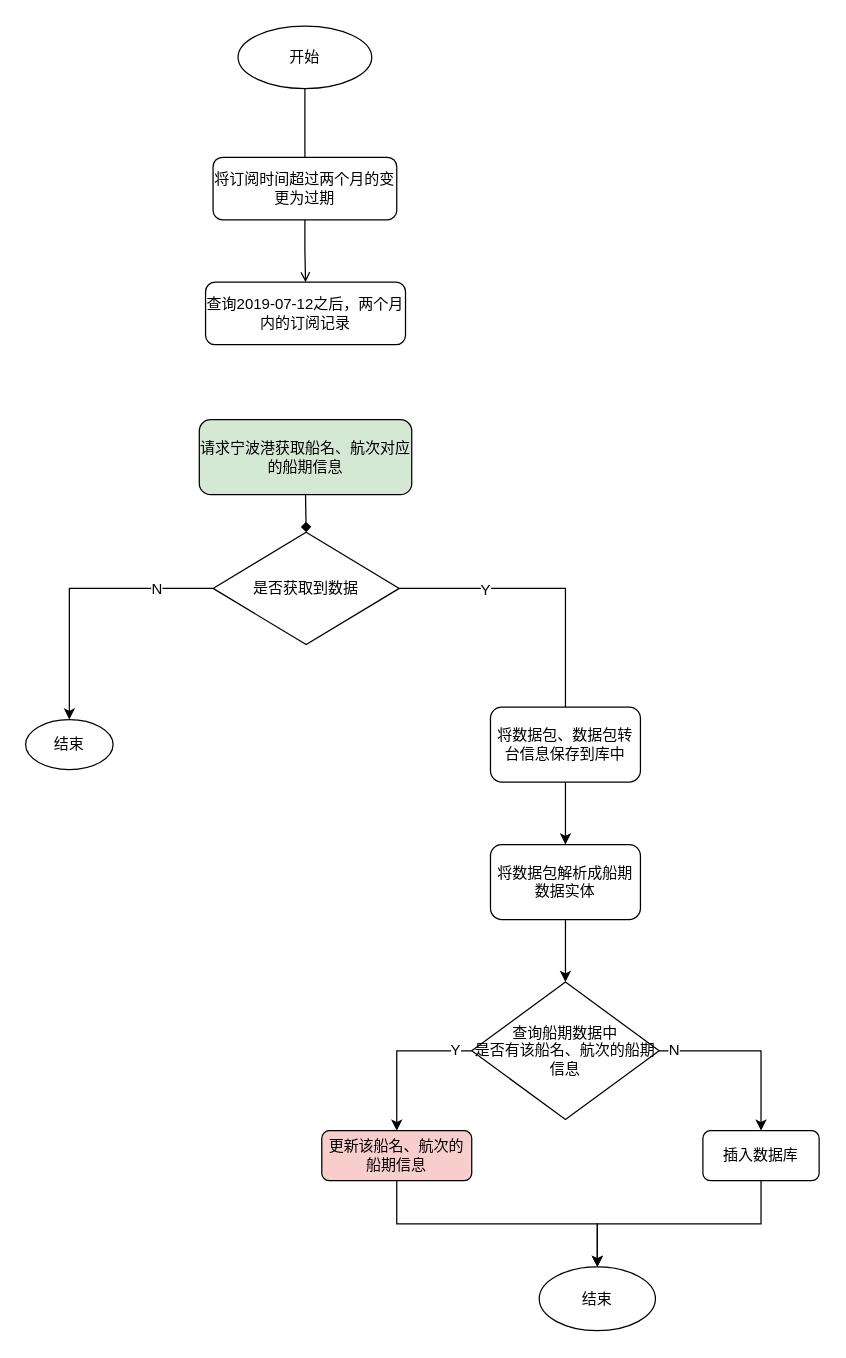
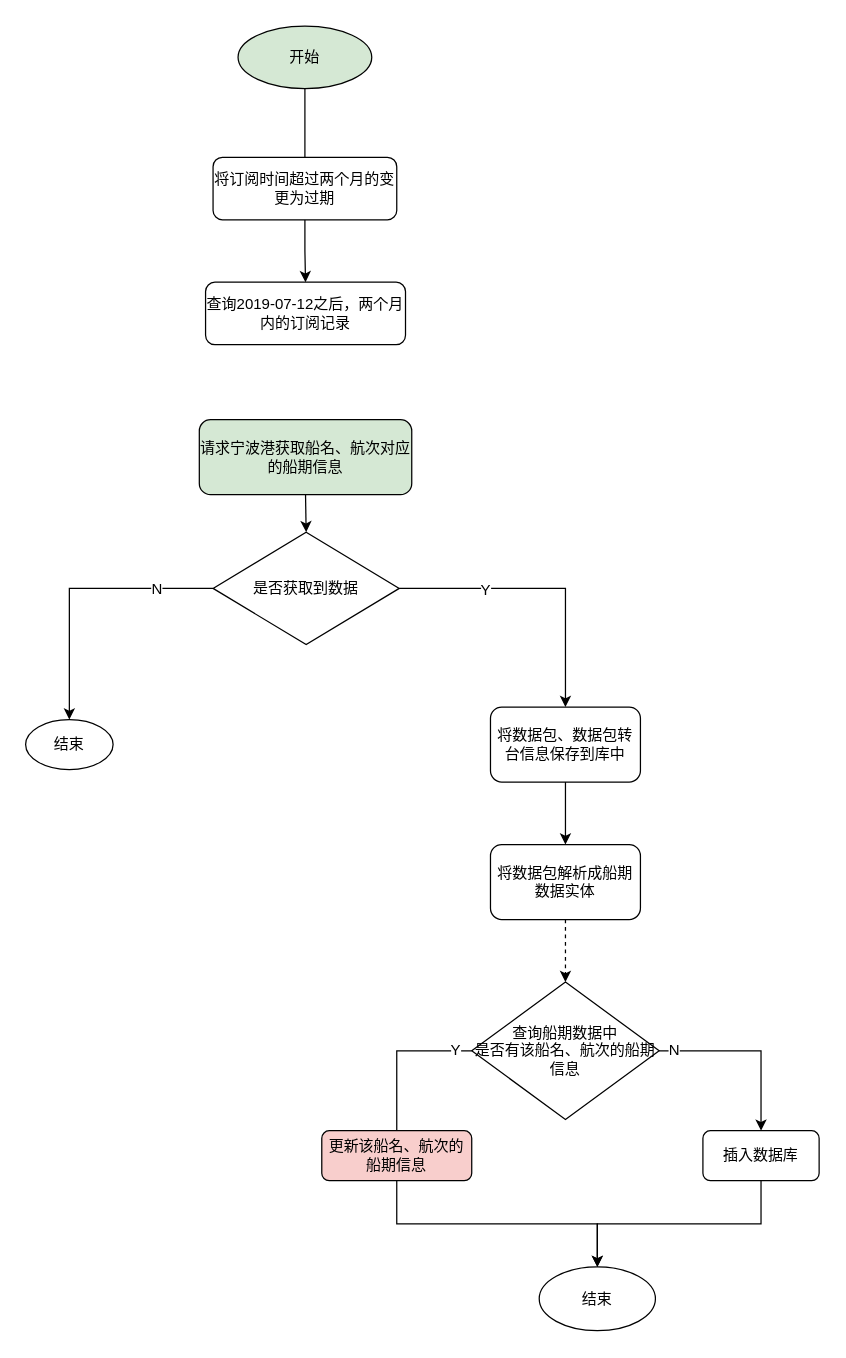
(305, 57) -> (305, 57)
(305, 274) -> (305, 272)
(306, 521) -> (306, 522)
(566, 700) -> (566, 697)
(566, 947) -> (566, 947)
(397, 1121) -> (397, 1124)
